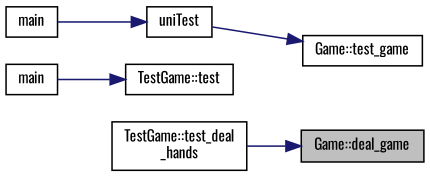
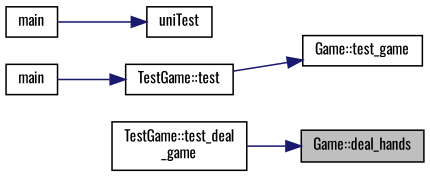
(250, 33) -> (260, 67)
(179, 146) -> (179, 146)
(363, 146) -> (363, 146)
